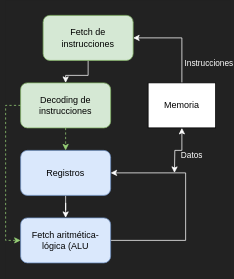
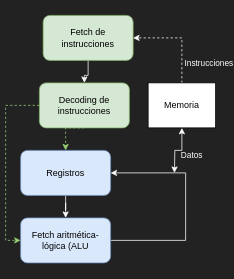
(182, 39) -> (182, 39)
(66, 105) -> (84, 105)
